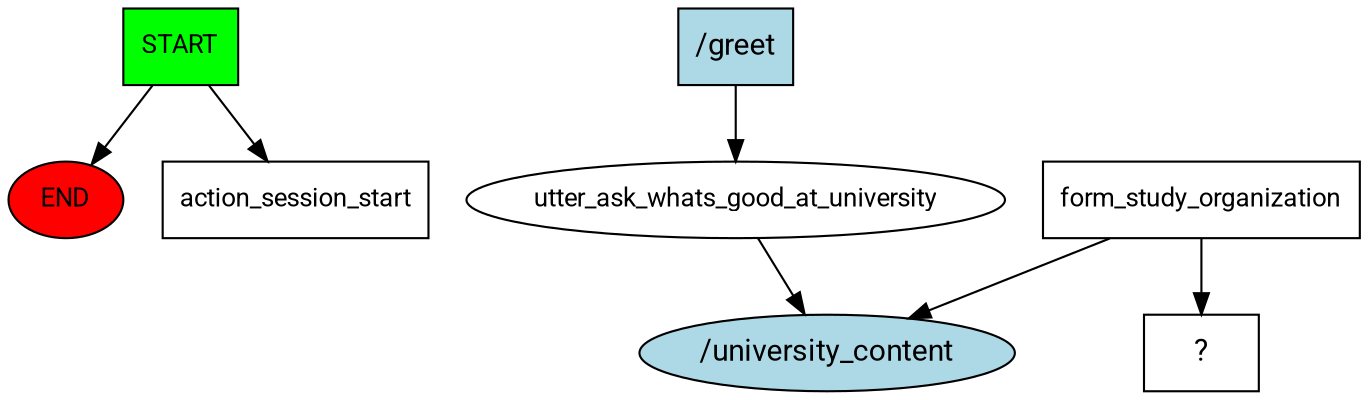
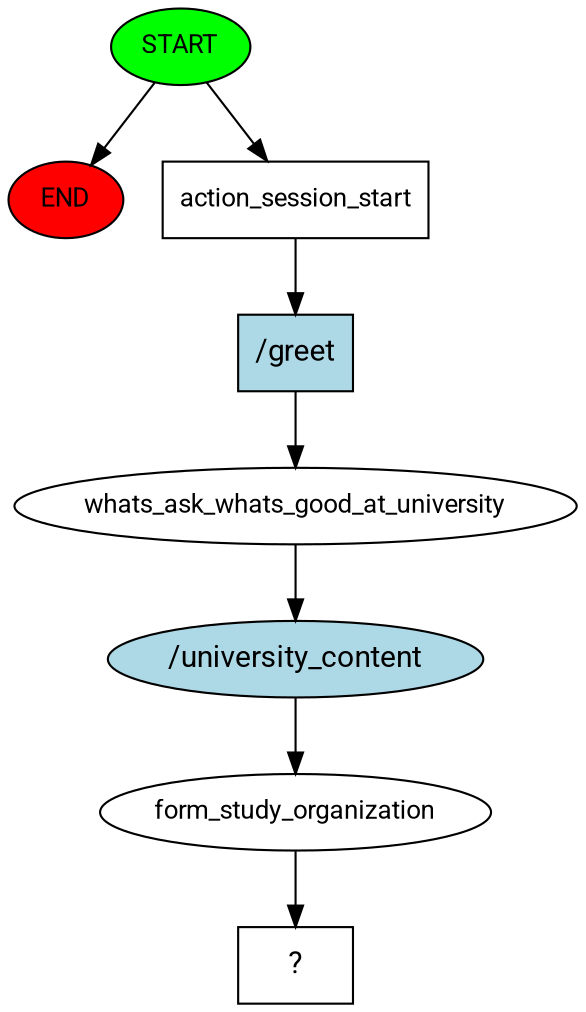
(181, 47) -> (181, 47)
(736, 200) -> (296, 506)
(1201, 200) -> (296, 812)
none -> (296, 266)
(1019, 274) -> (296, 725)
